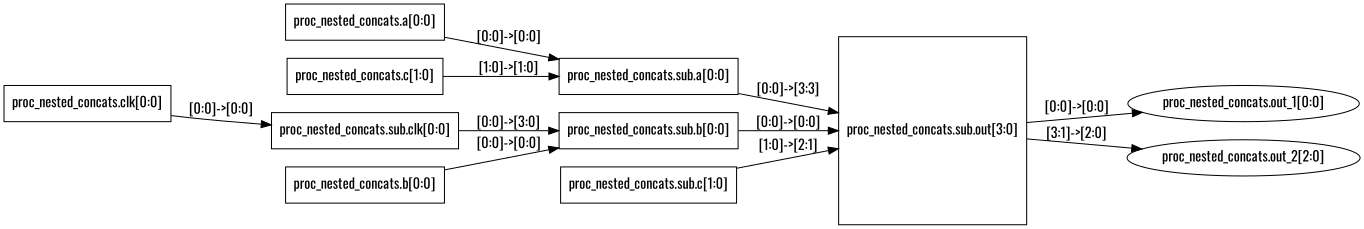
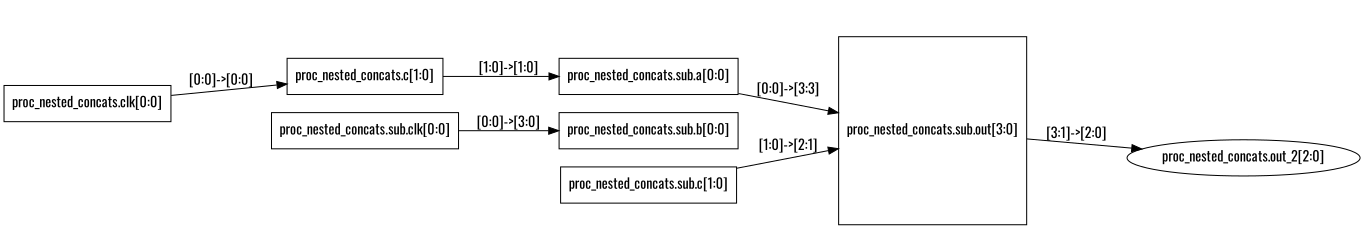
(365, 22) -> none
(1244, 104) -> none
(216, 120) -> (224, 90)
(783, 131) -> none
(365, 185) -> none
